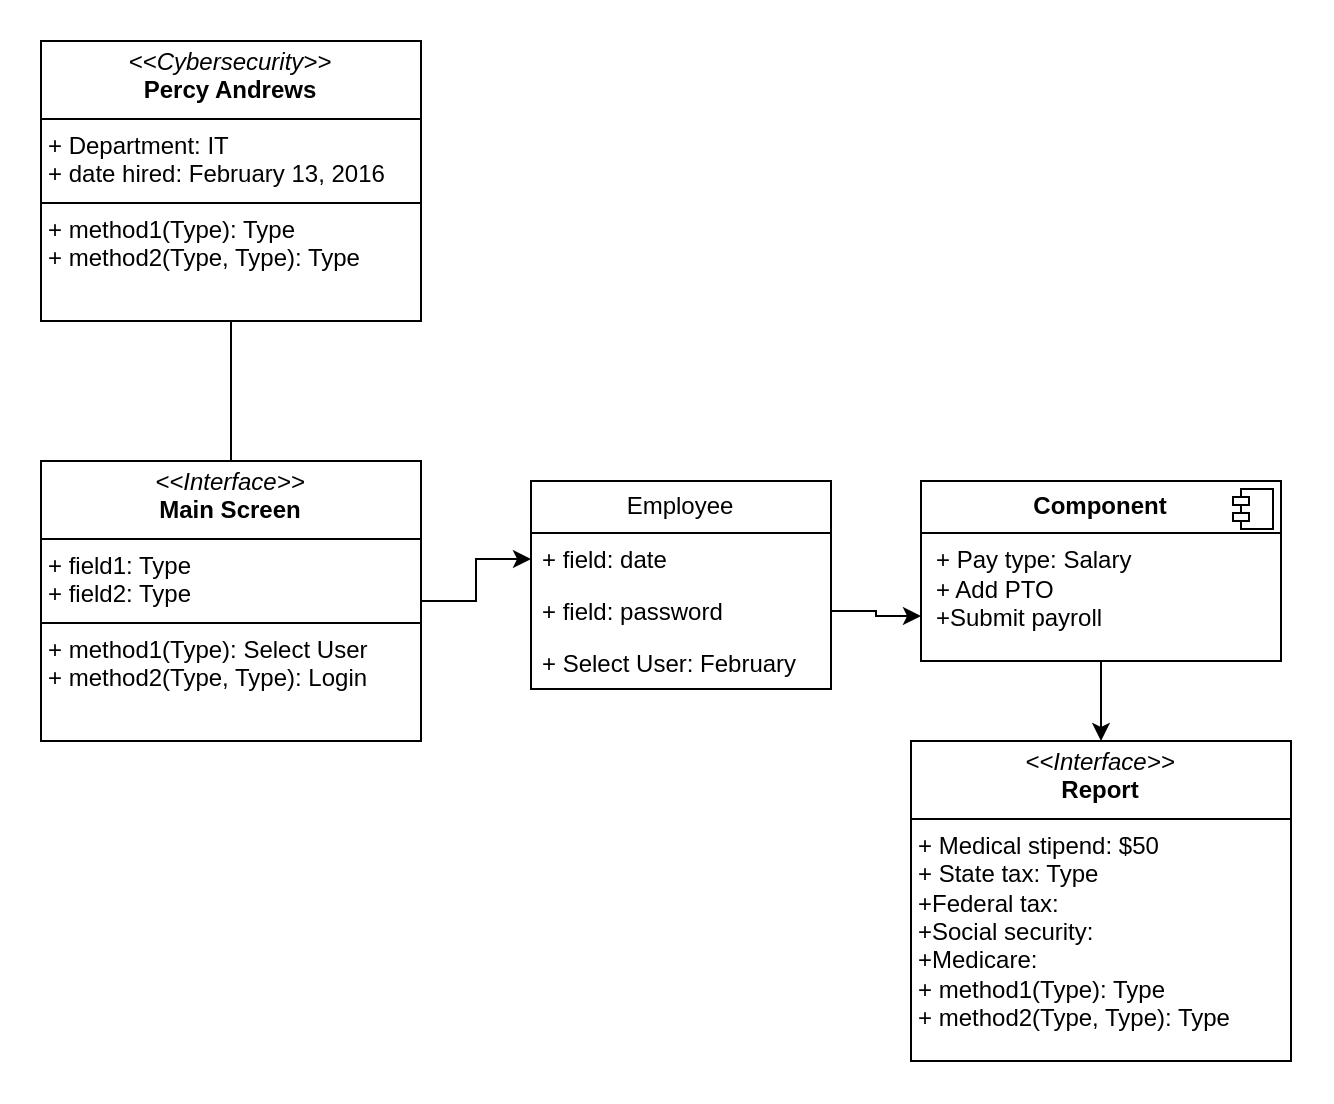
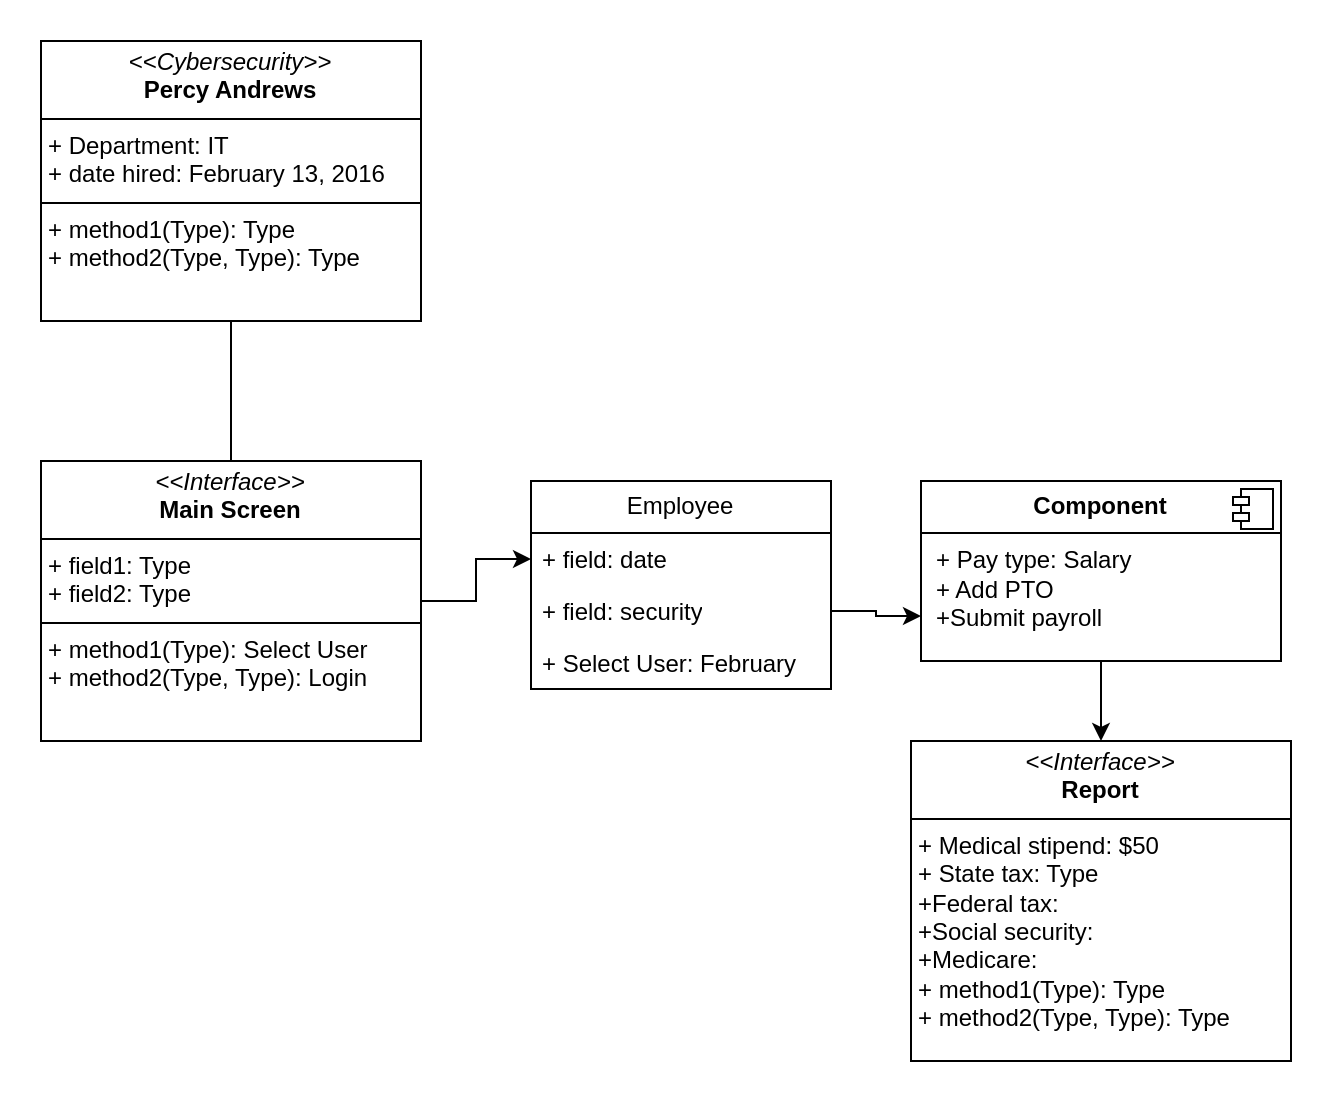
(642, 613) -> (639, 613)
